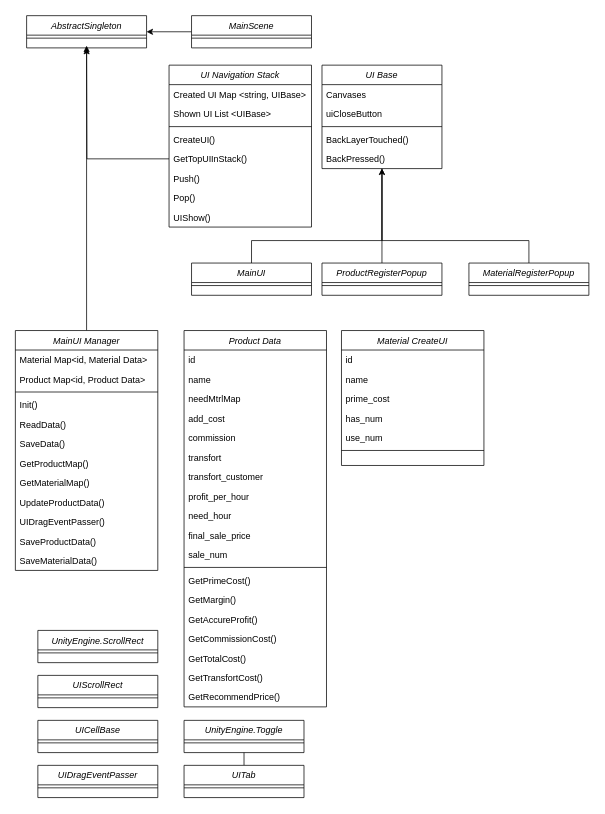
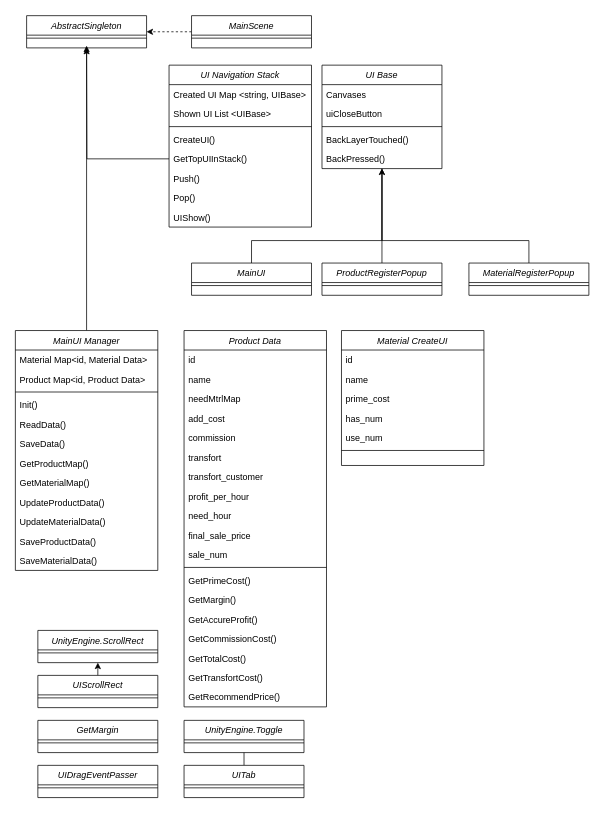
(171, 32) -> (171, 32)
(67, 522) -> (68, 522)
none -> (98, 669)
(98, 731) -> (98, 731)
